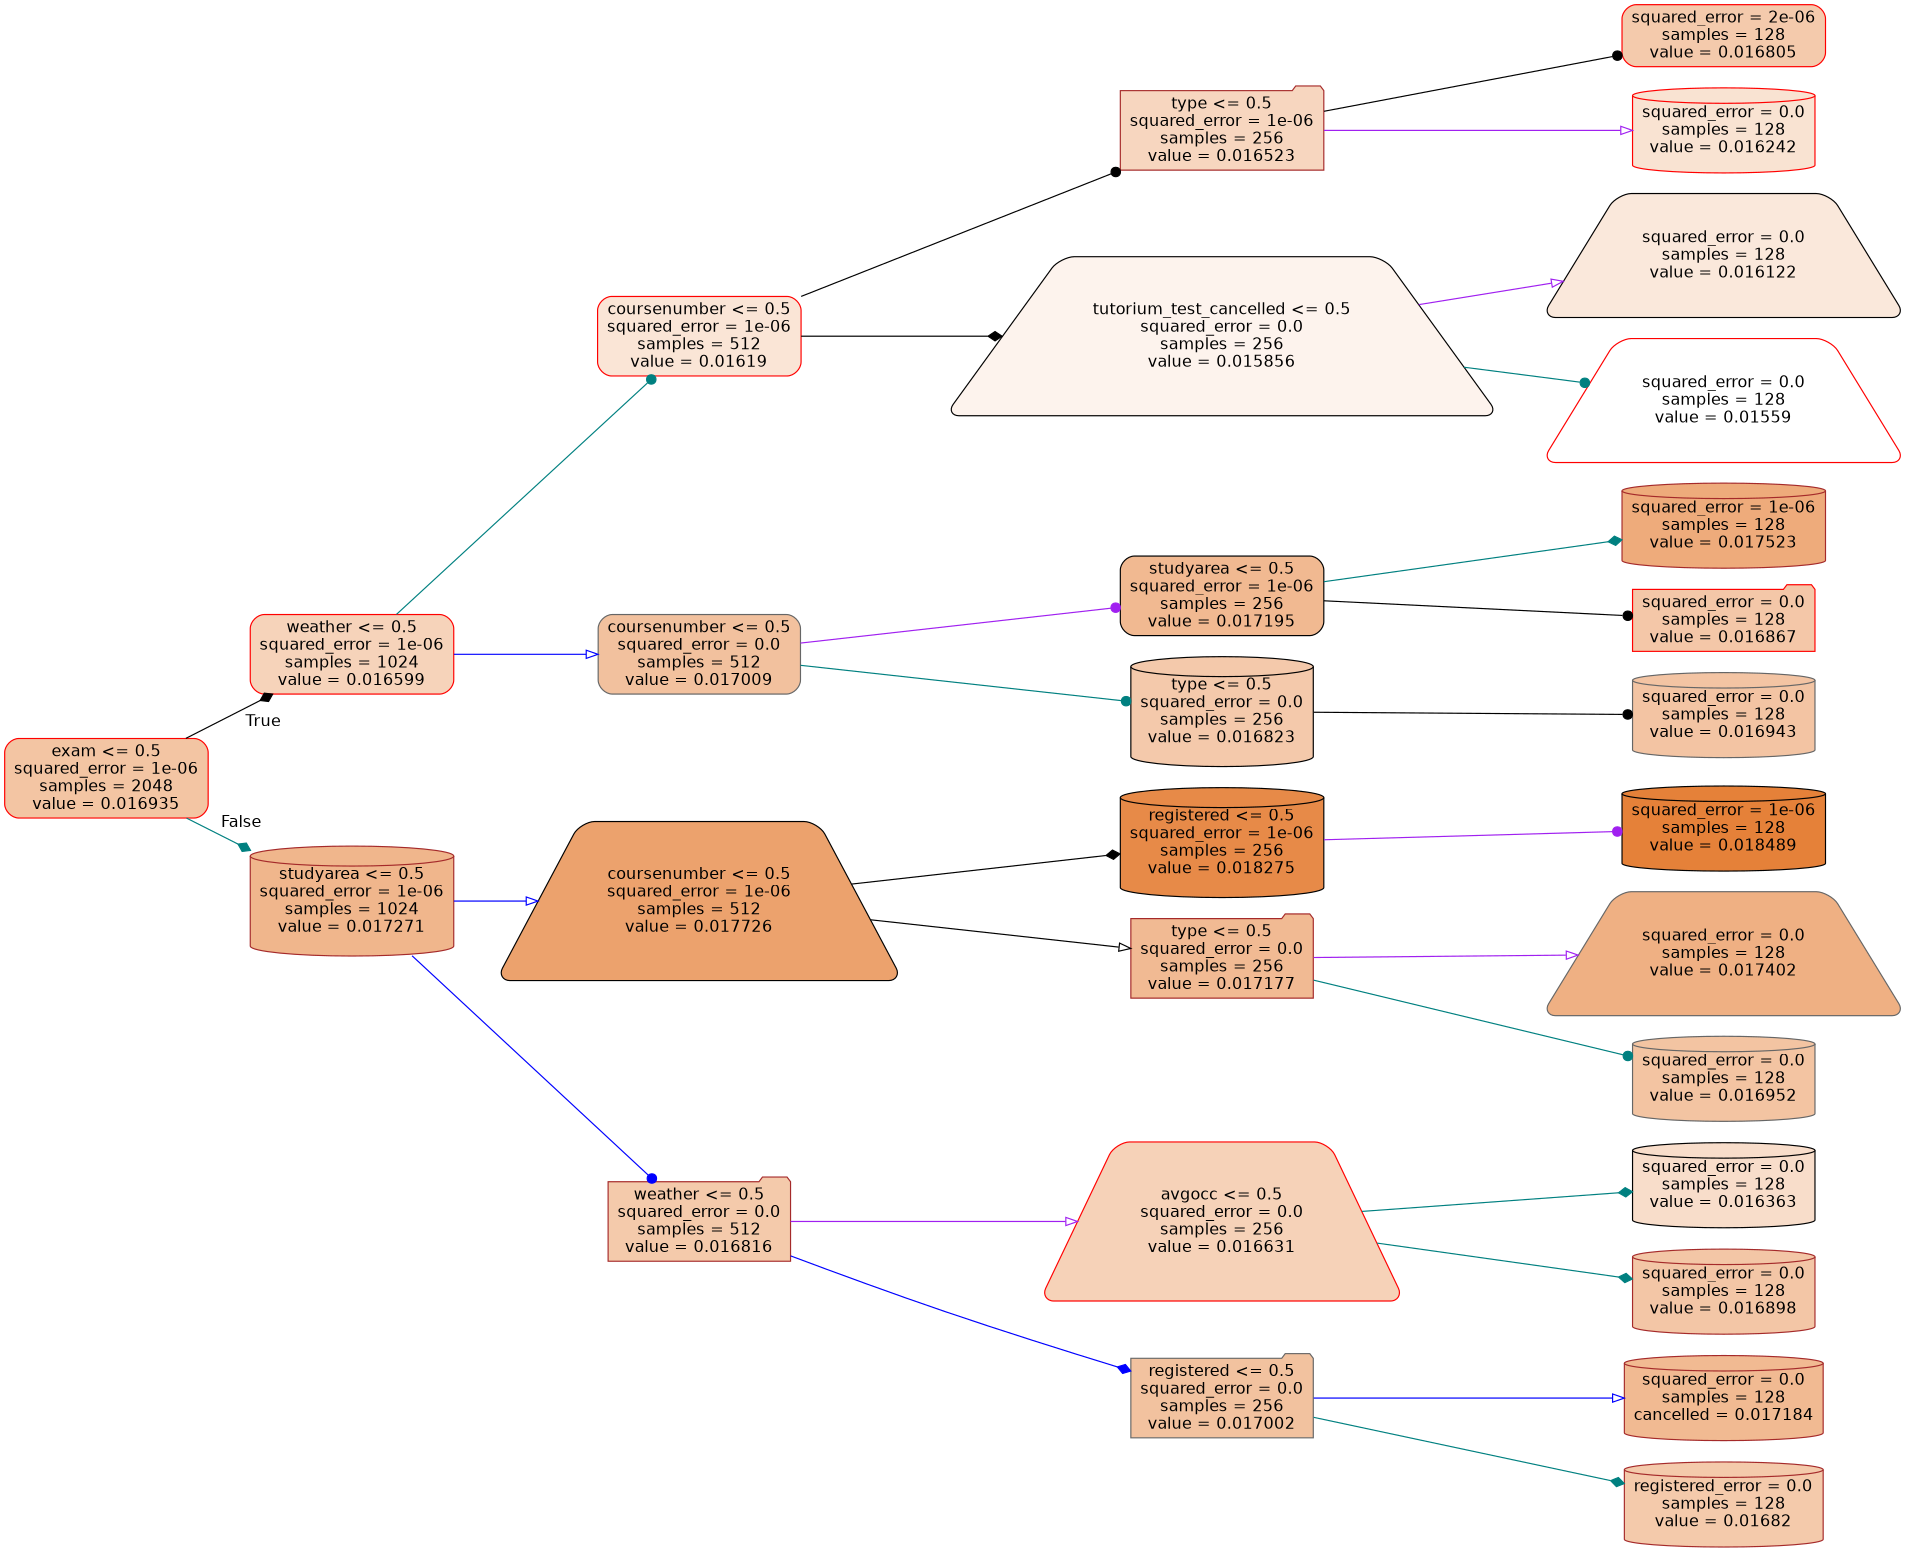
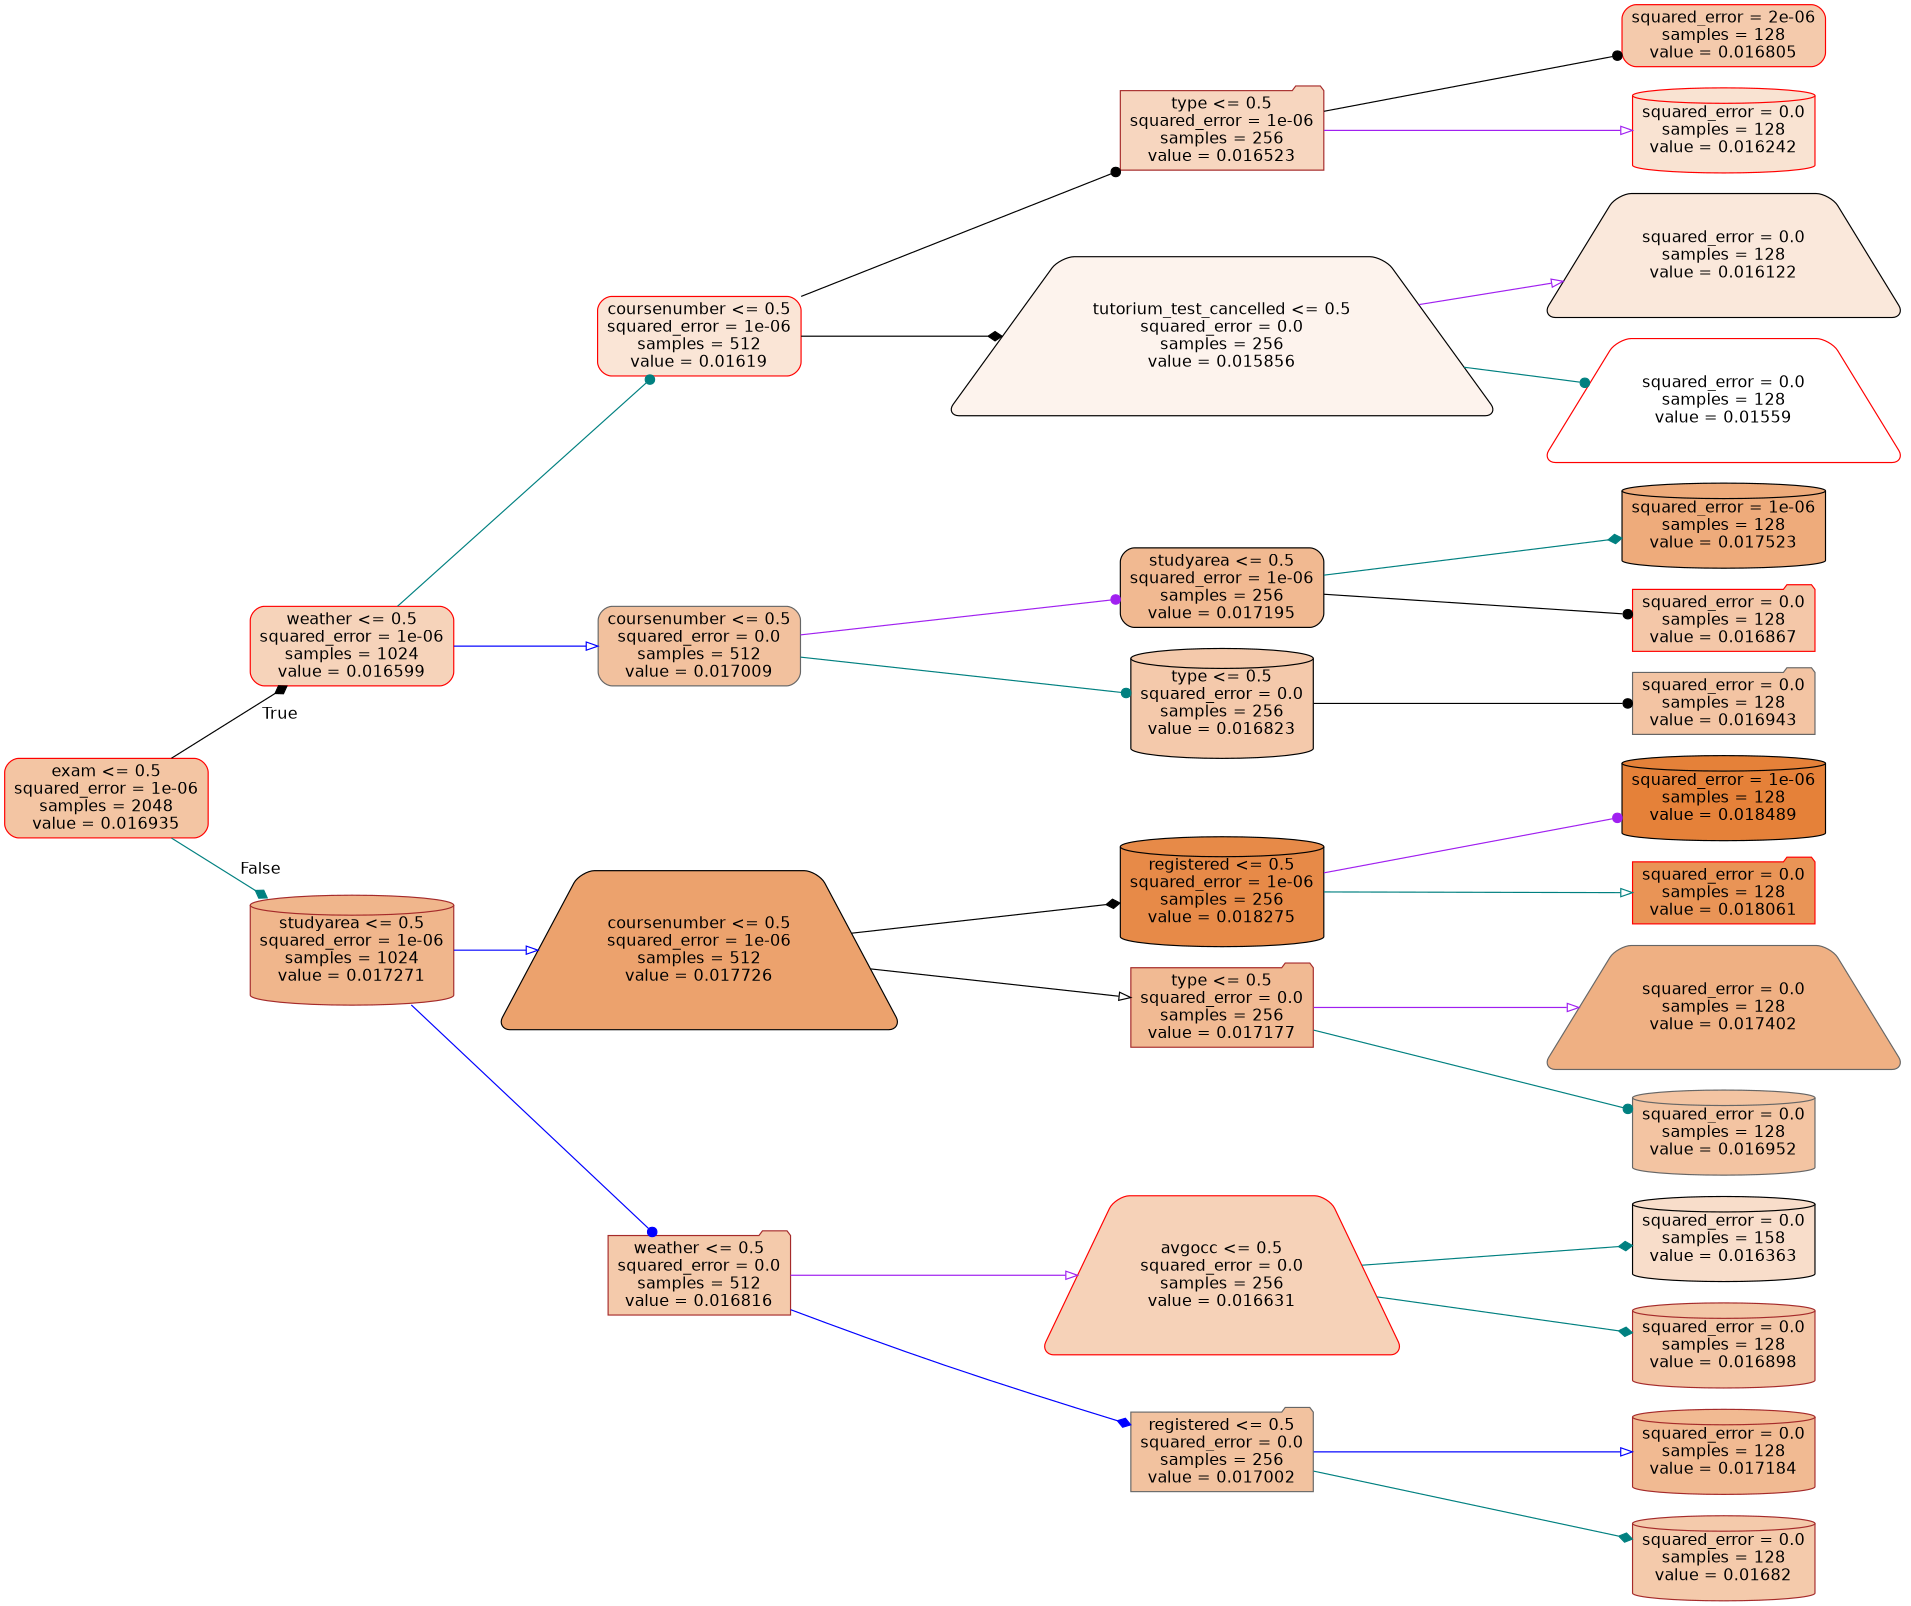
(1724, 526) -> (1724, 526)
(1724, 715) -> (1724, 703)
none -> (1724, 893)
(1724, 1185) -> (1724, 1239)
(1724, 1398) -> (1724, 1452)
(1724, 1504) -> (1724, 1558)
